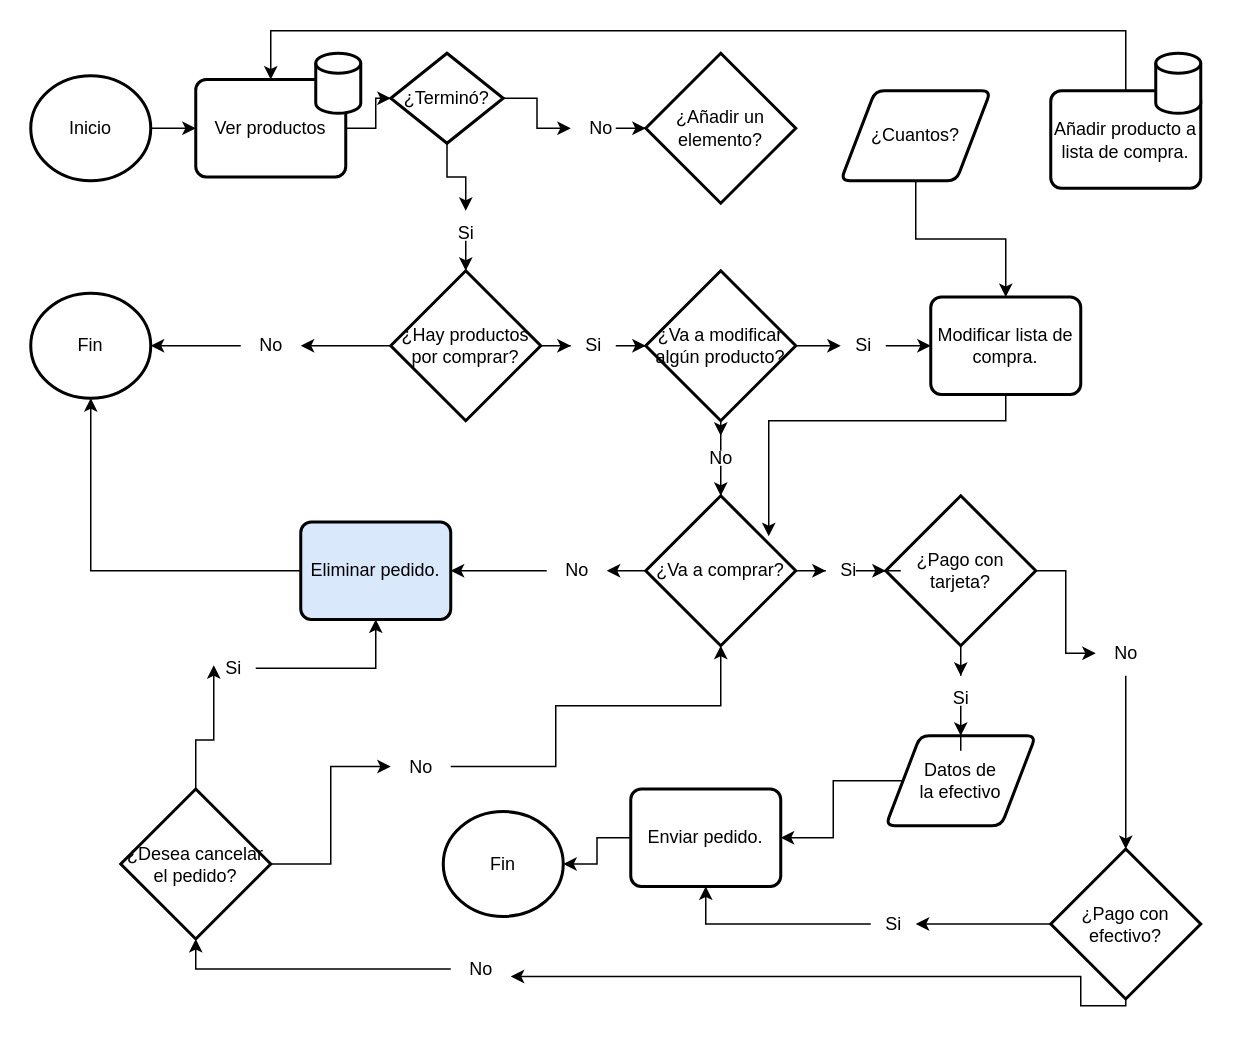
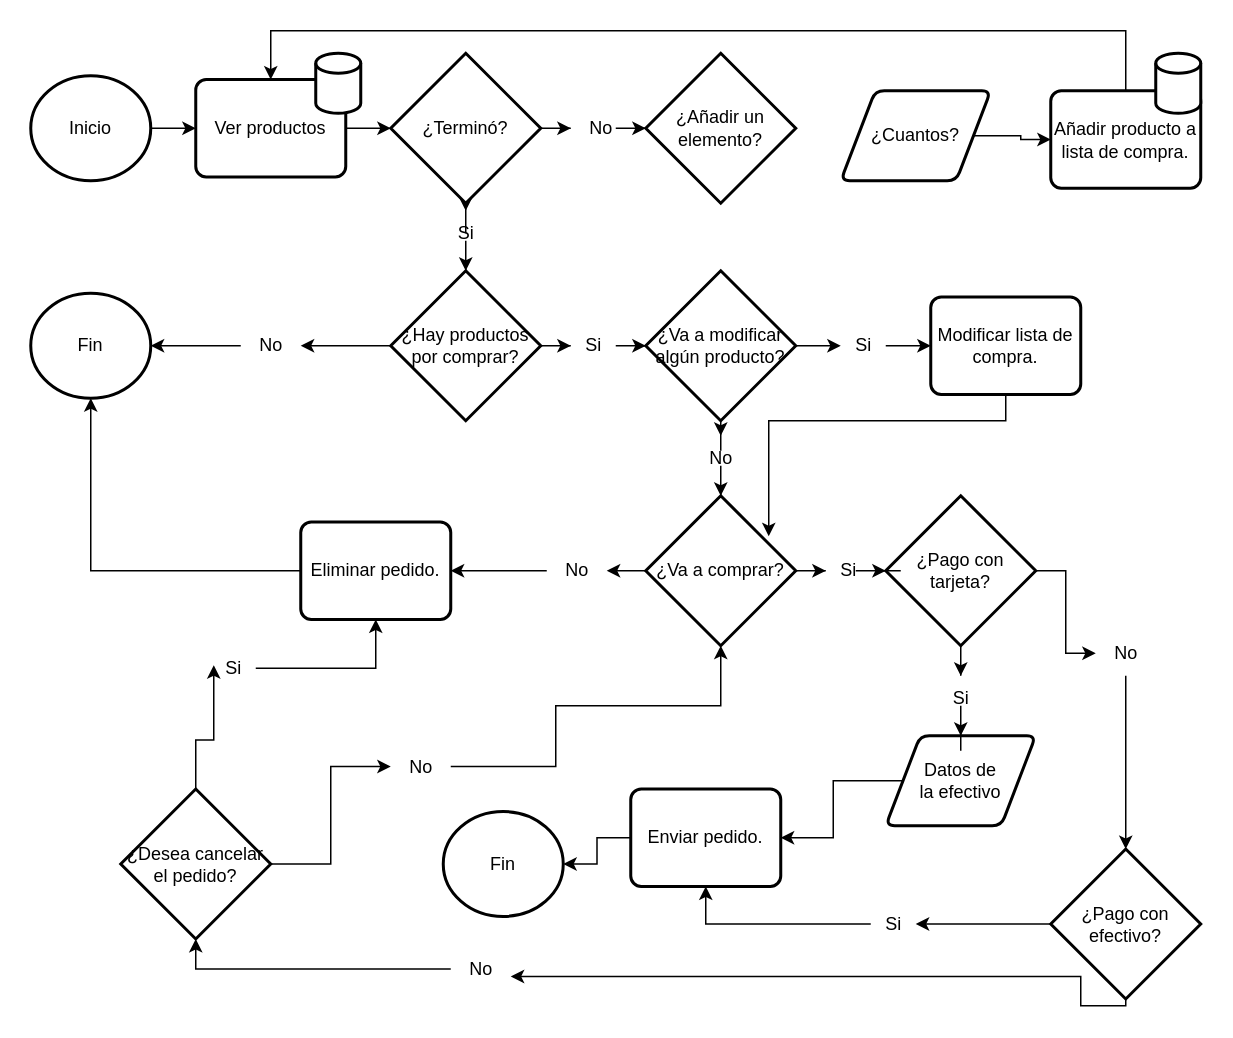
(447, 98) -> (466, 128)
(956, 239) -> (1009, 136)
(376, 571) -> (376, 571)
